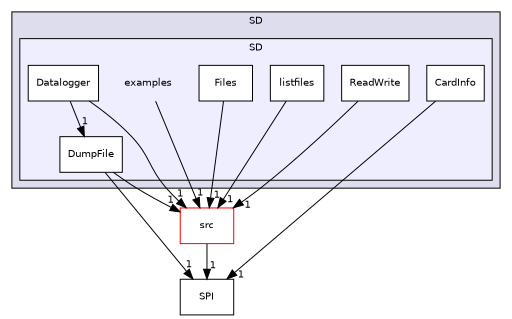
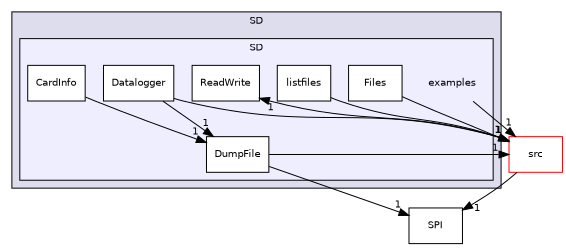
(302, 154) -> (389, 118)
(325, 195) -> (141, 119)
